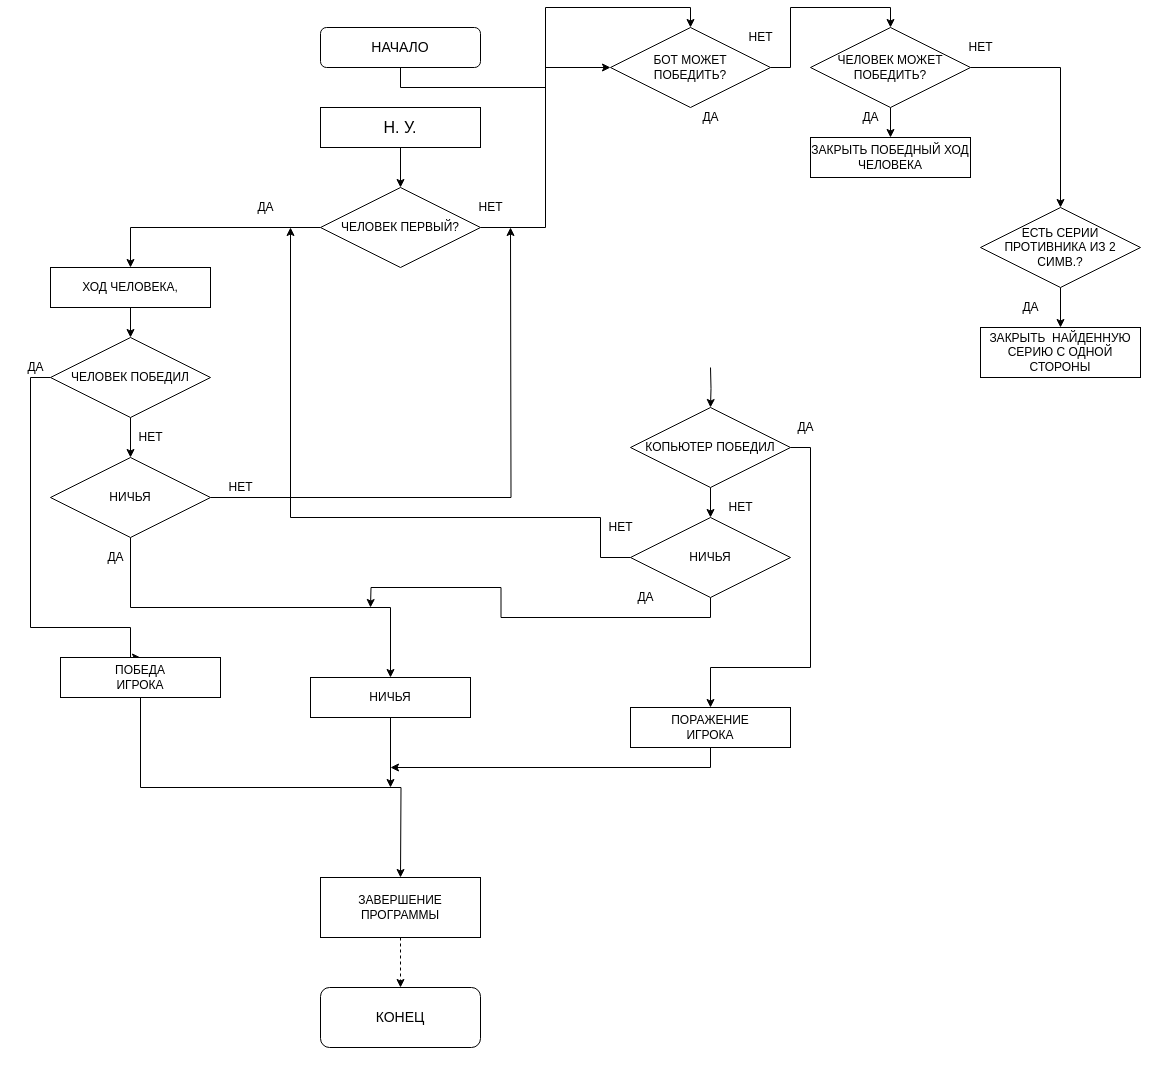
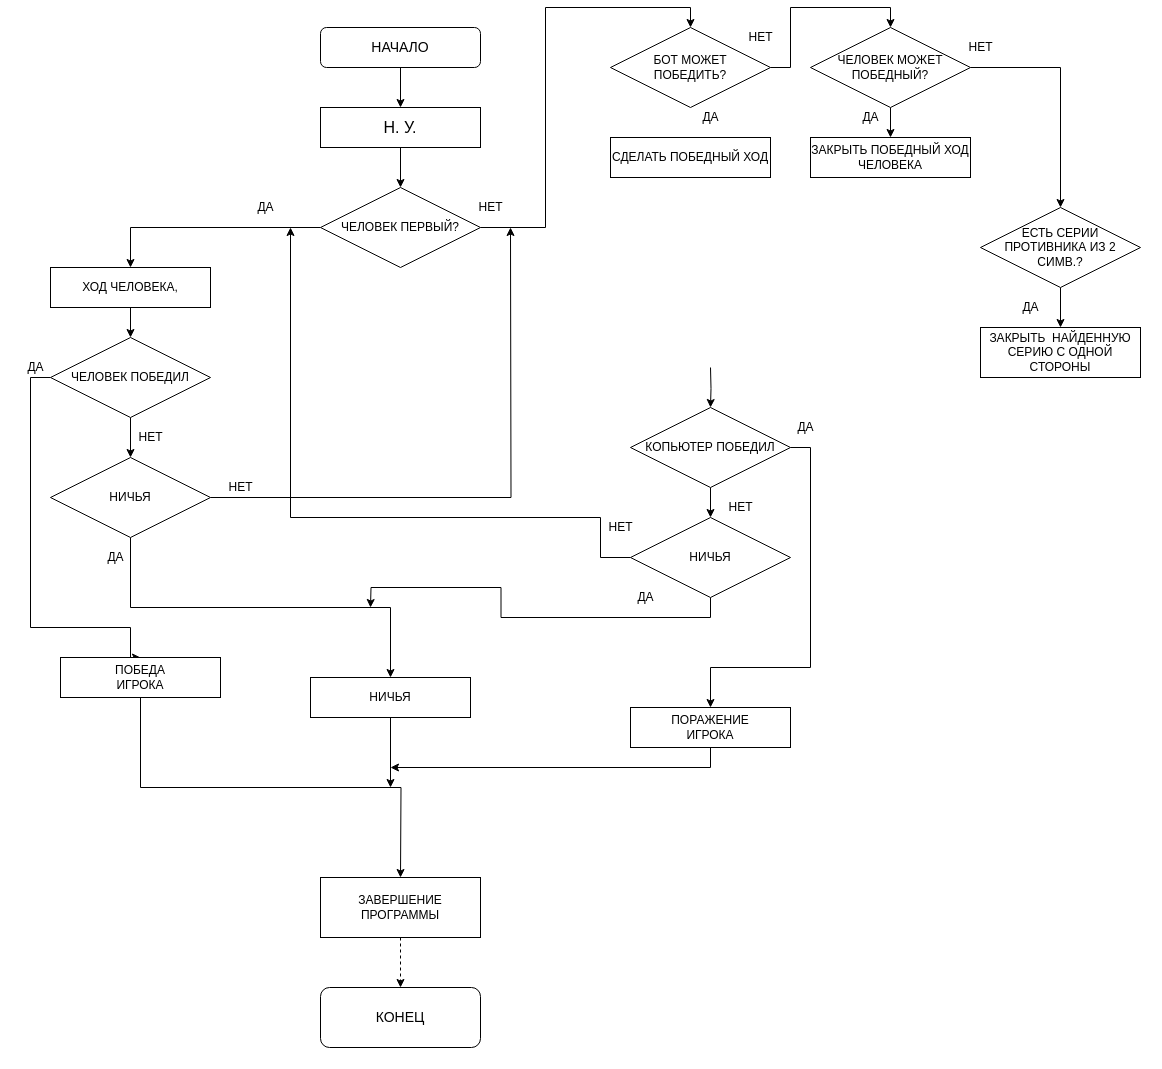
(891, 68) -> (891, 68)
(471, 88) -> (401, 93)
none -> (691, 158)
